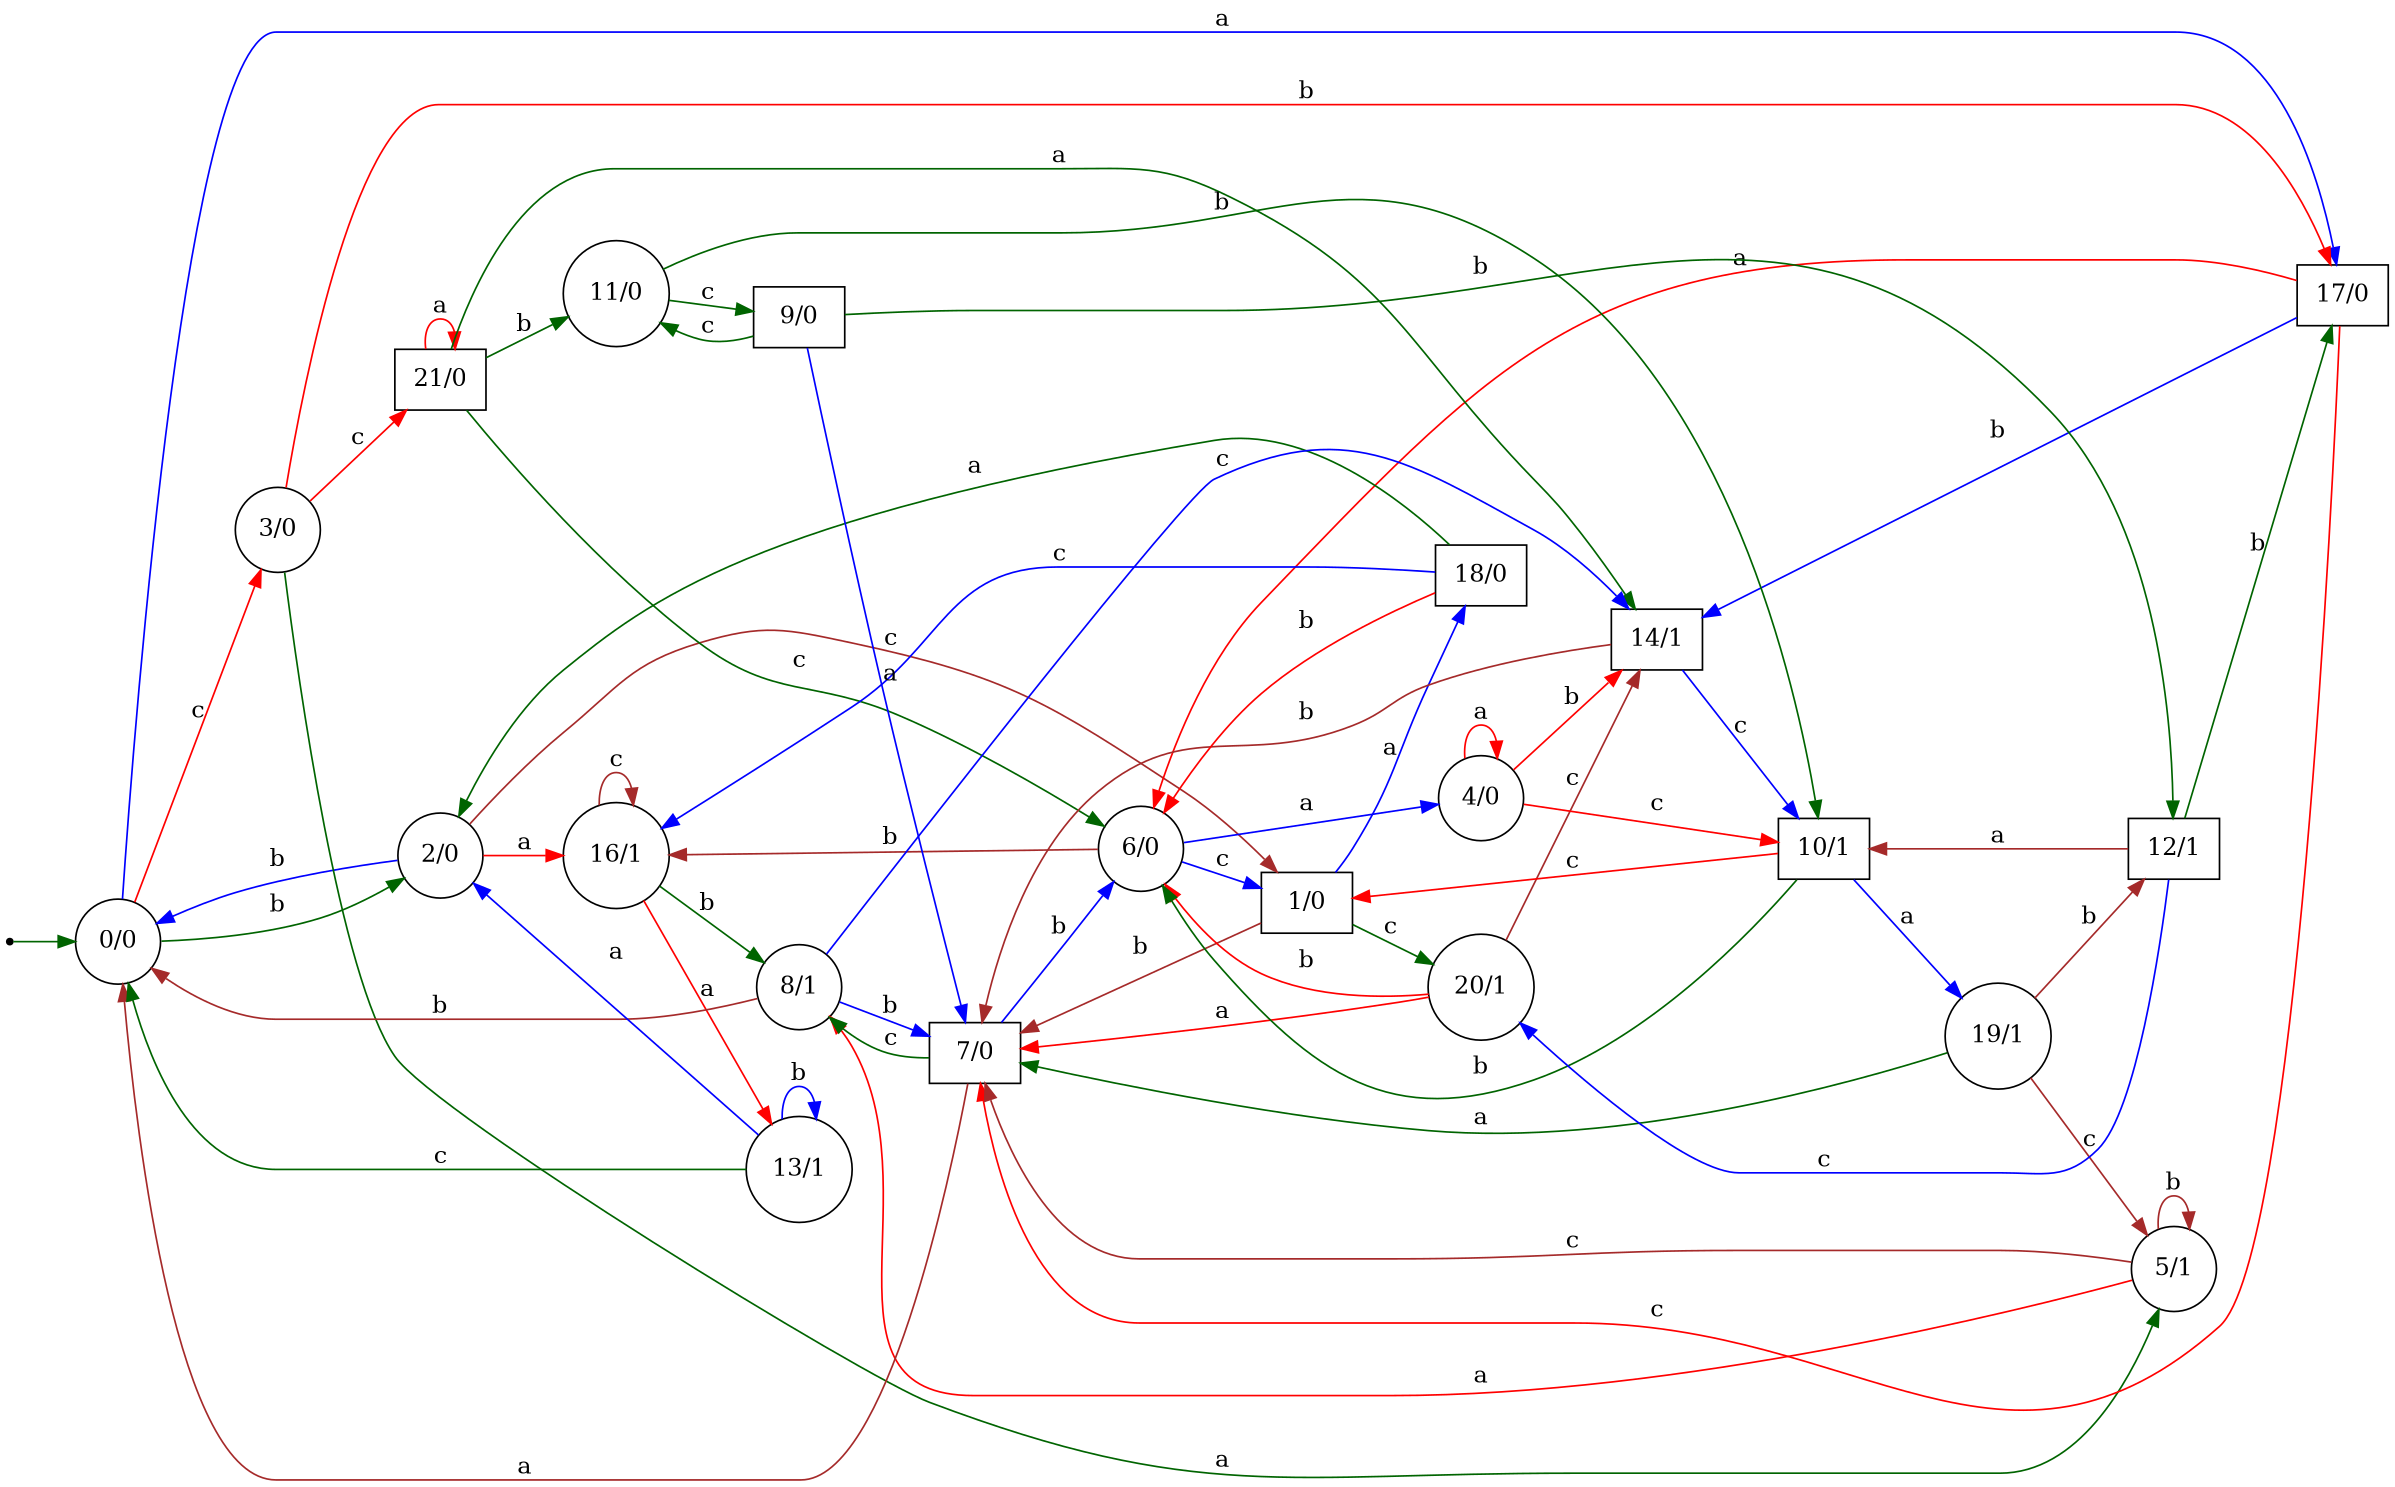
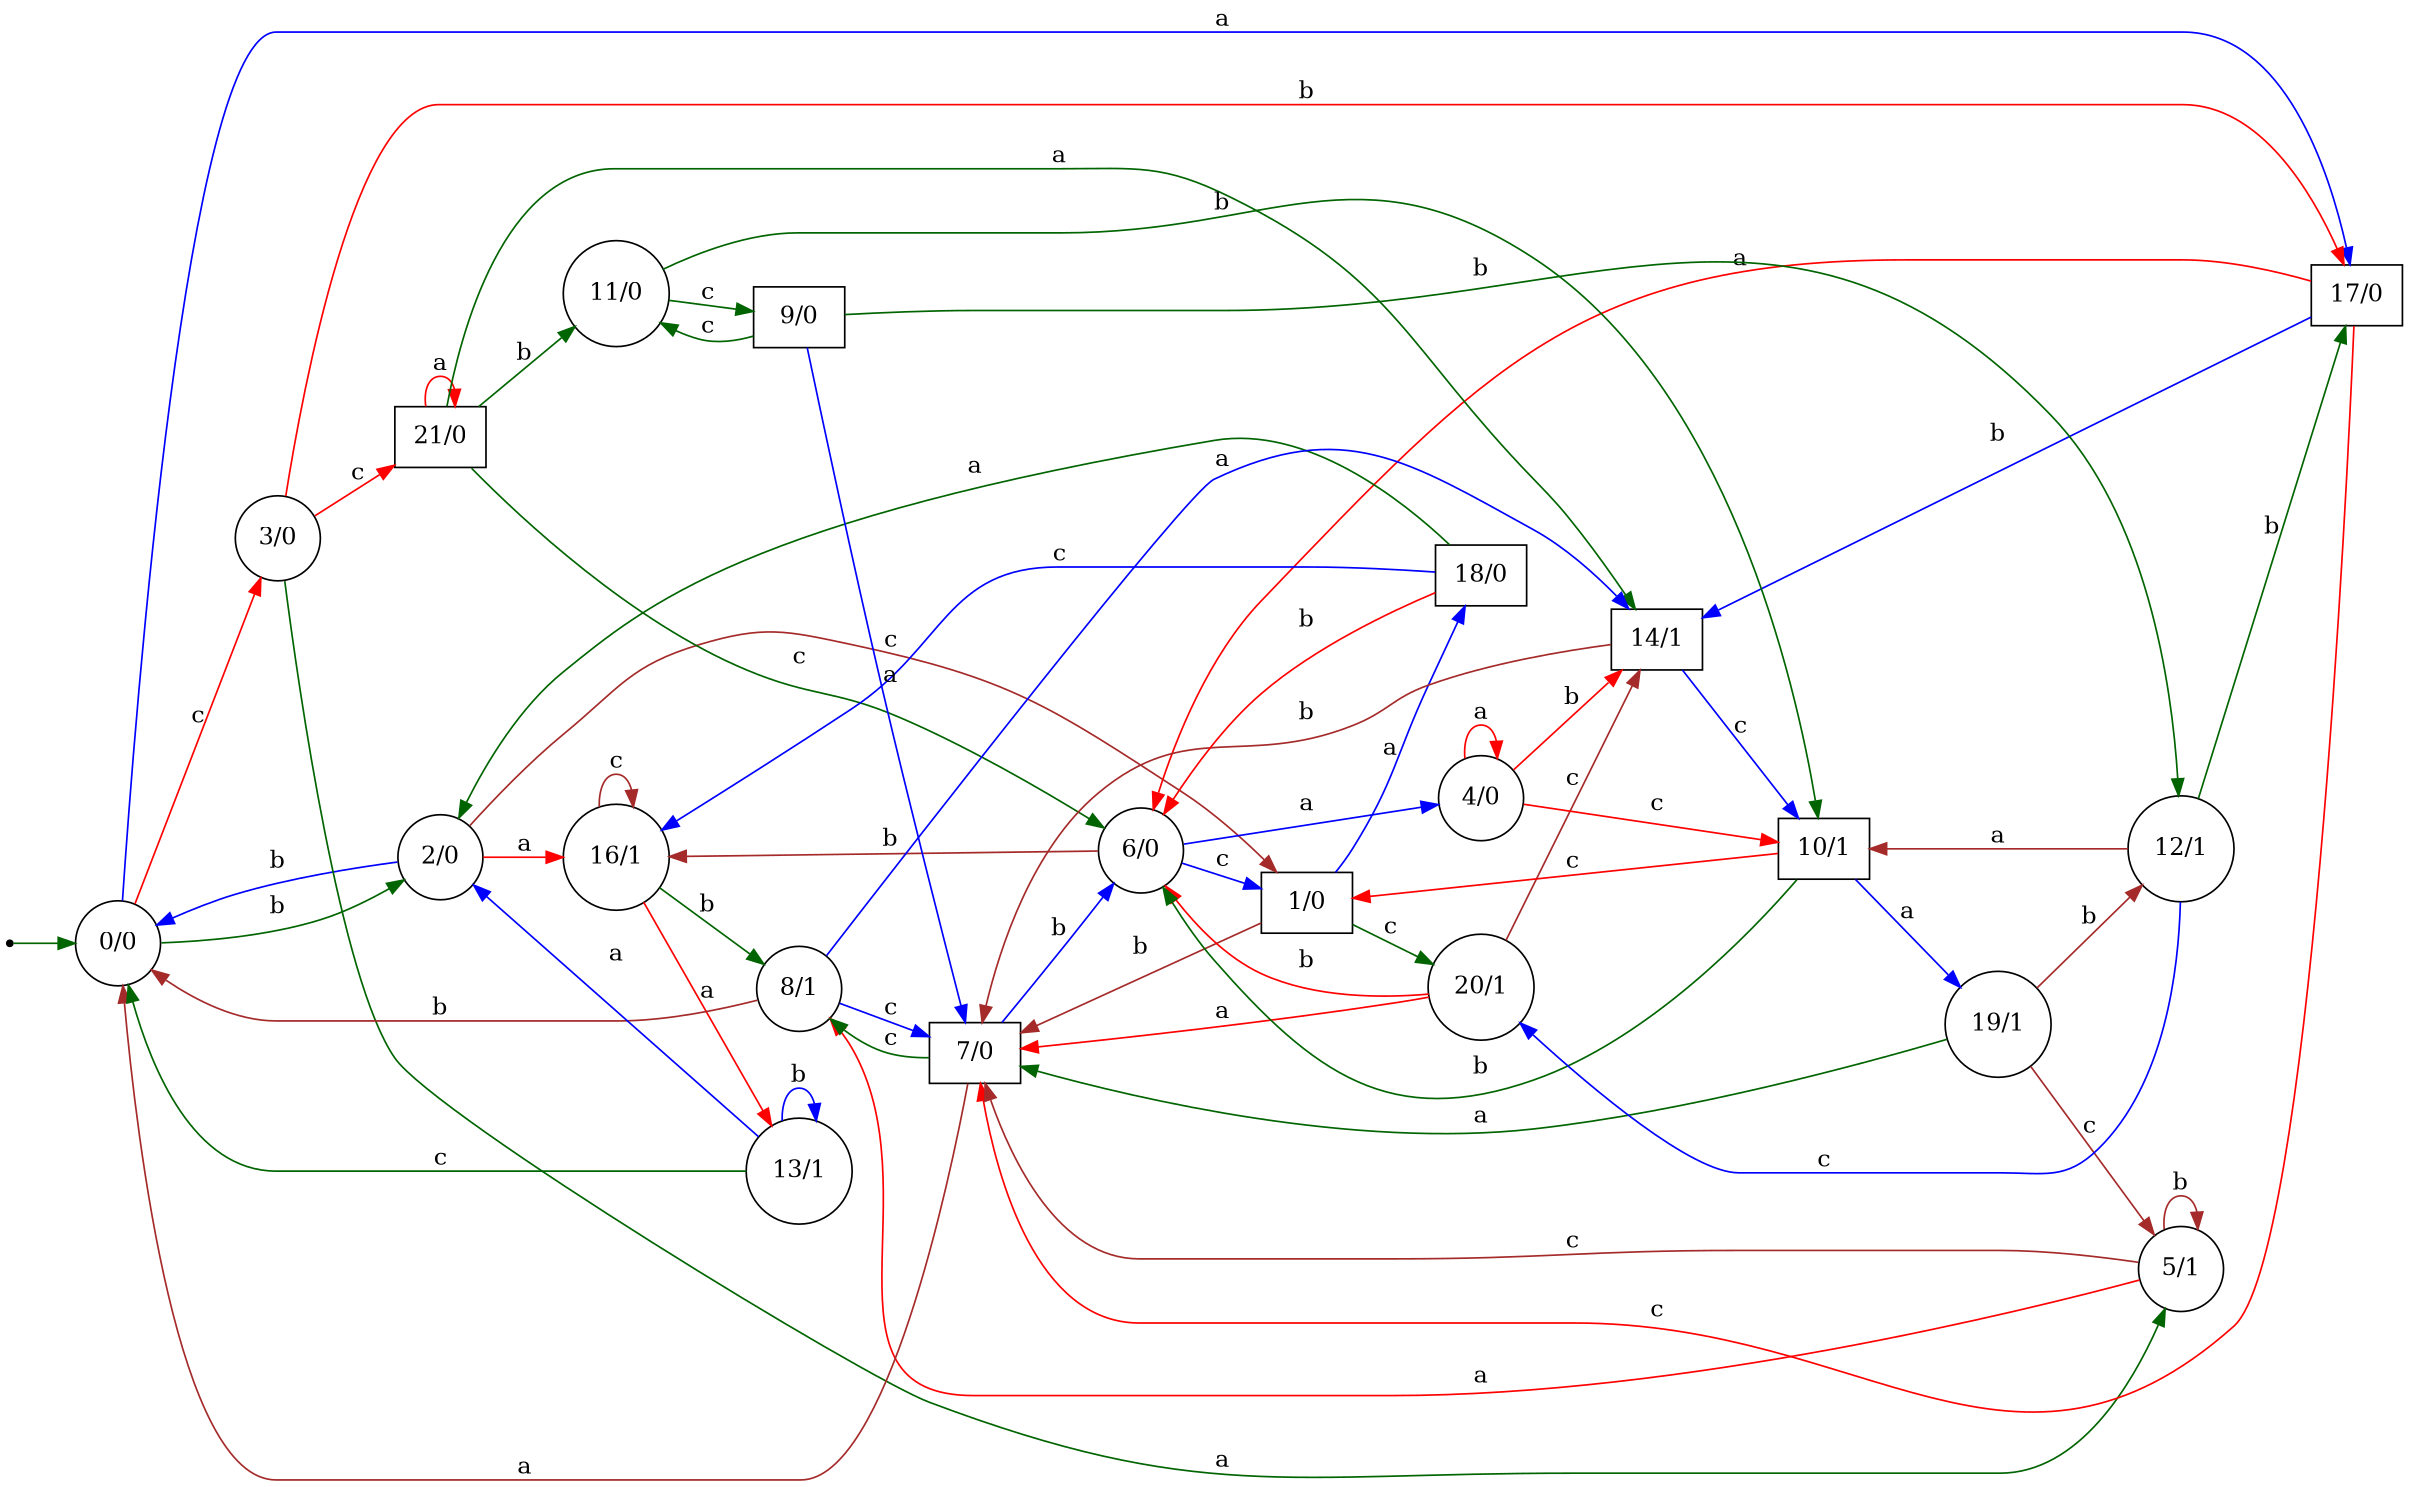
(1223, 460) -> (1223, 460)
(2174, 849) -> (2181, 849)
(891, 1007) -> (891, 1008)
